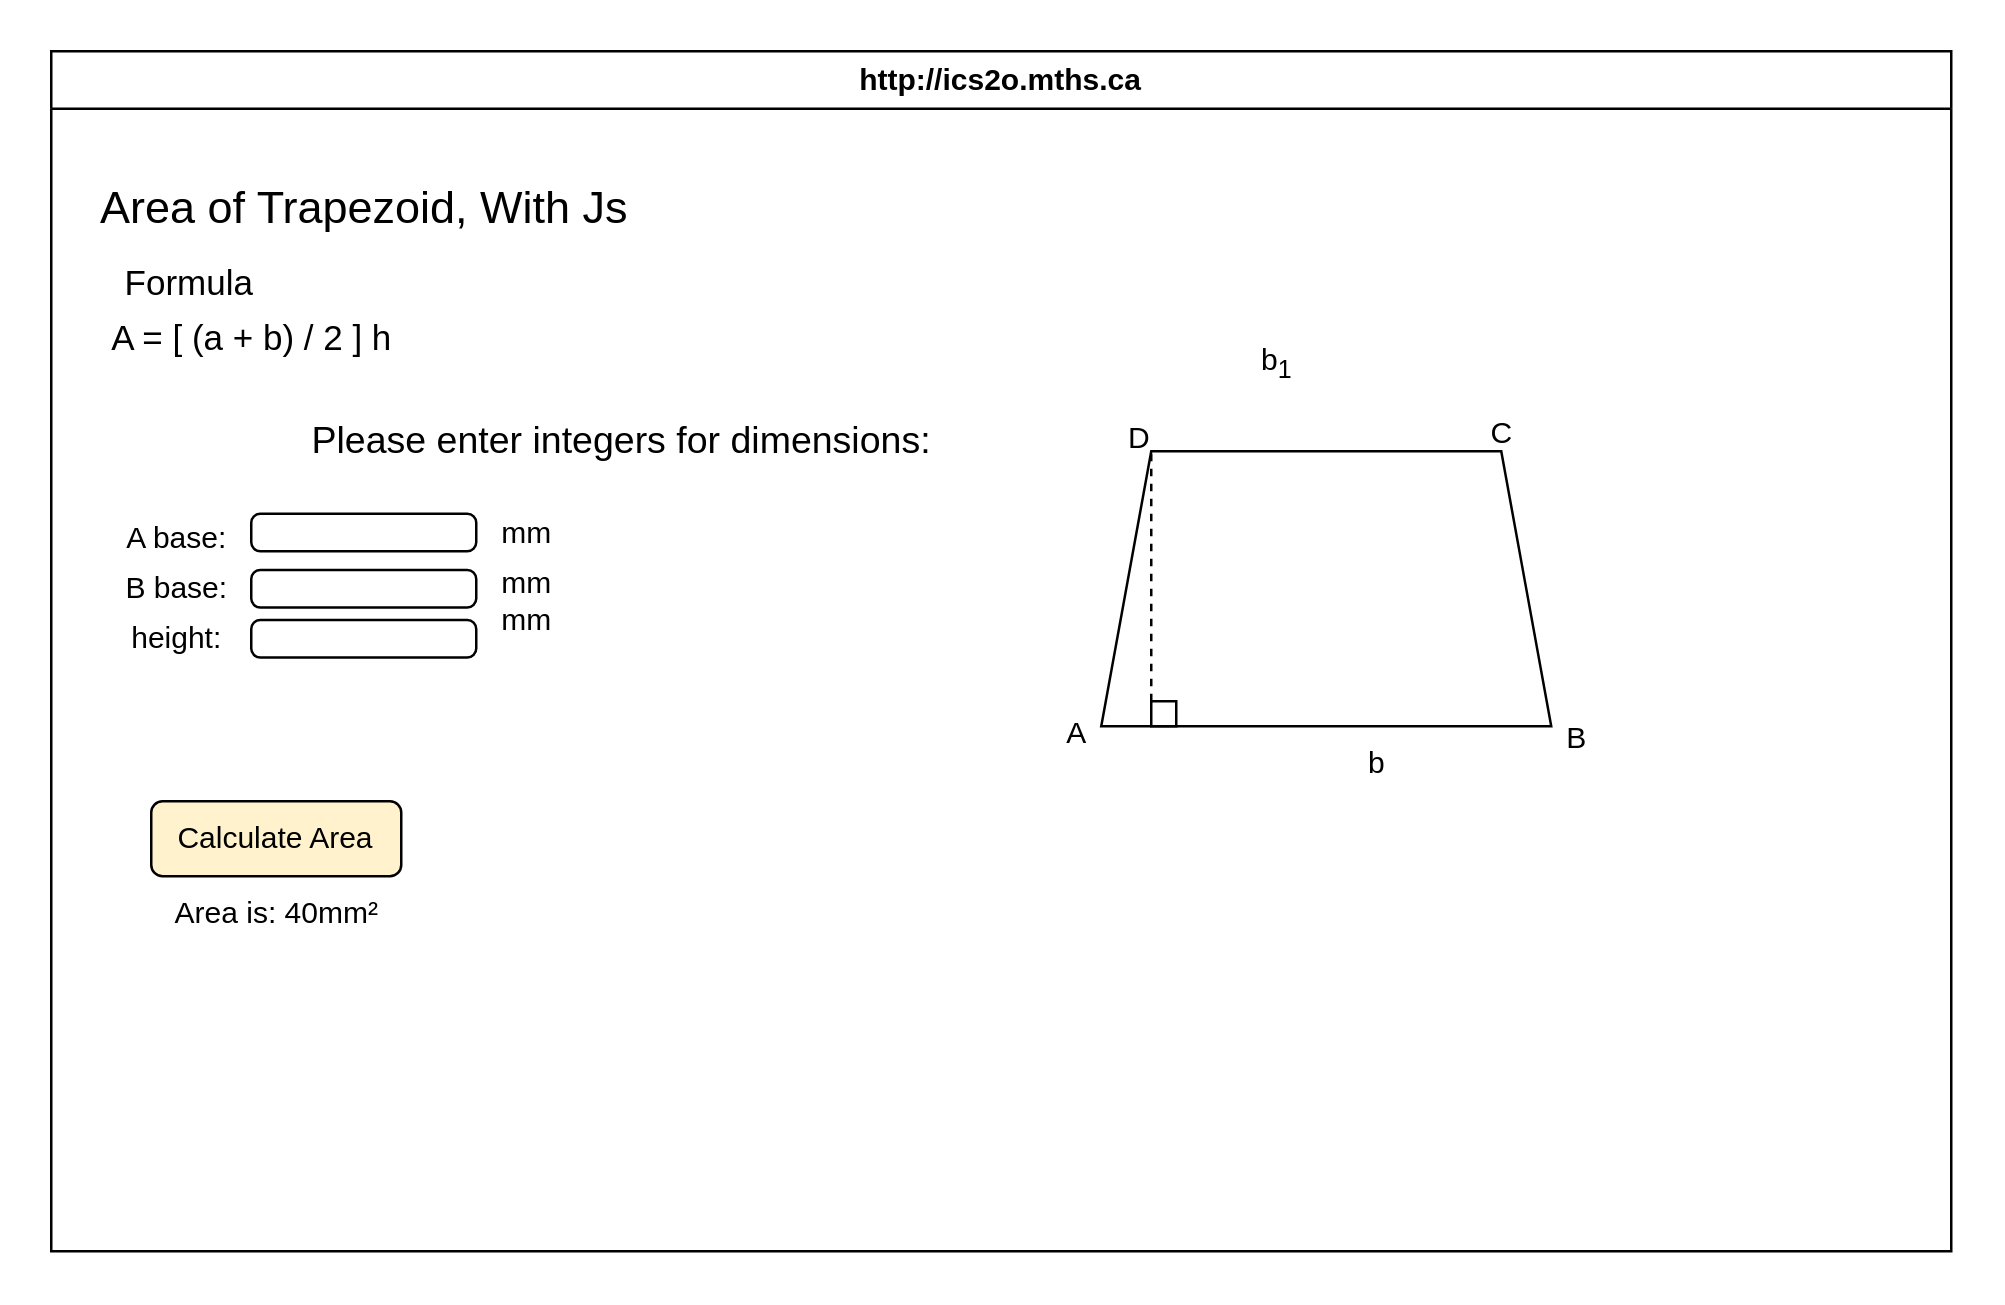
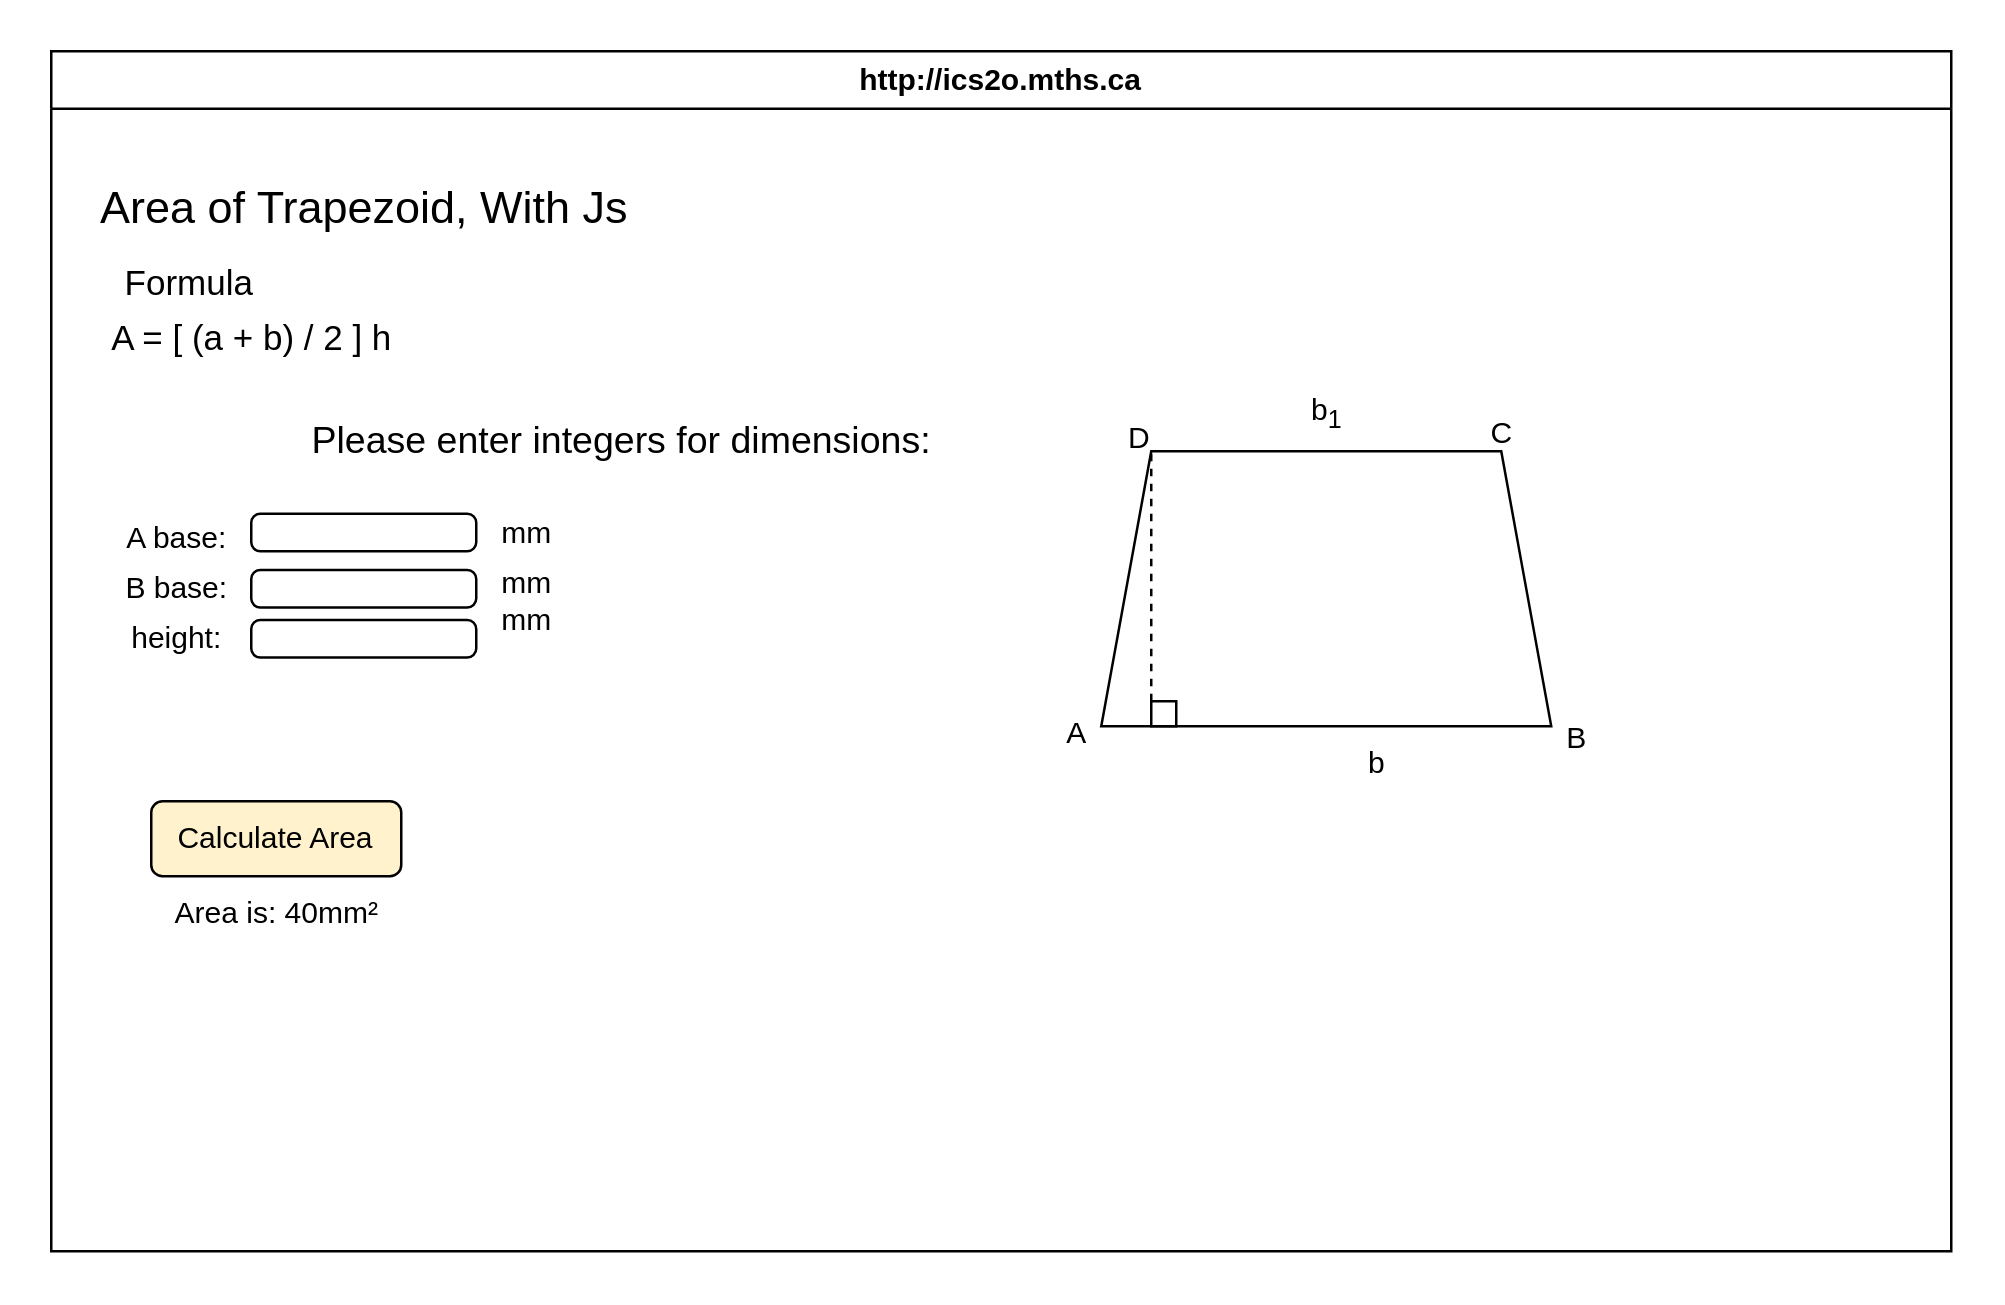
(1276, 364) -> (1326, 414)
